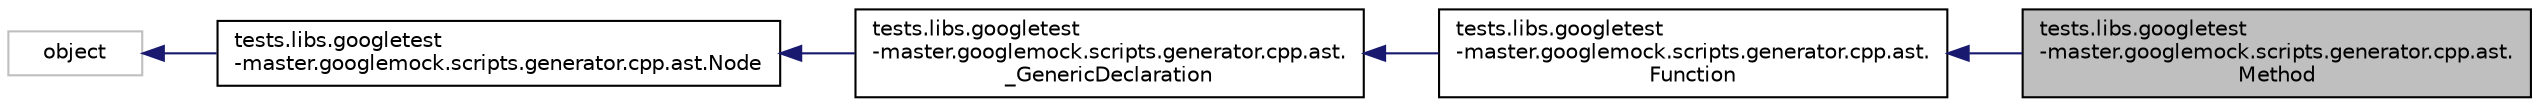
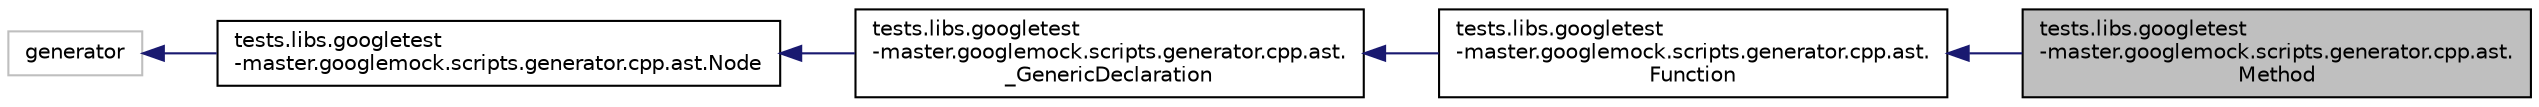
(75, 53) -> (75, 53)
